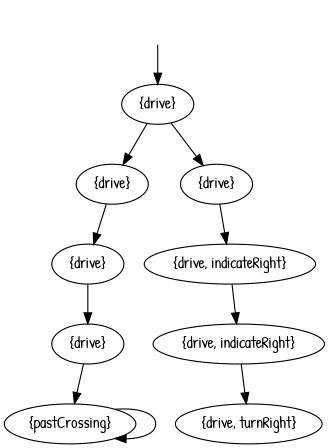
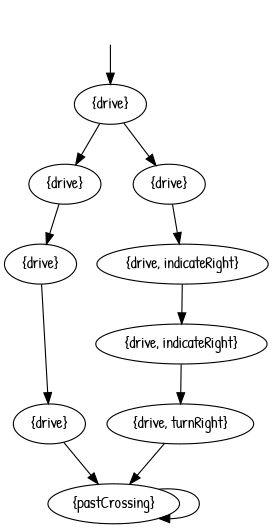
none -> (151, 459)
